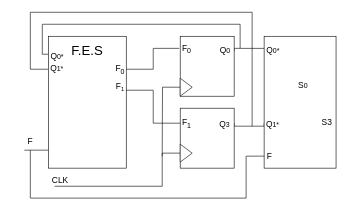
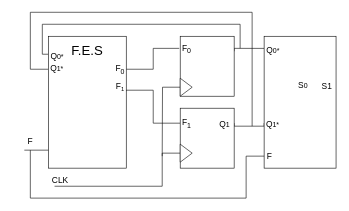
(225, 49) -> none
none -> (327, 85)
(327, 121) -> none
(225, 123) -> (225, 123)
